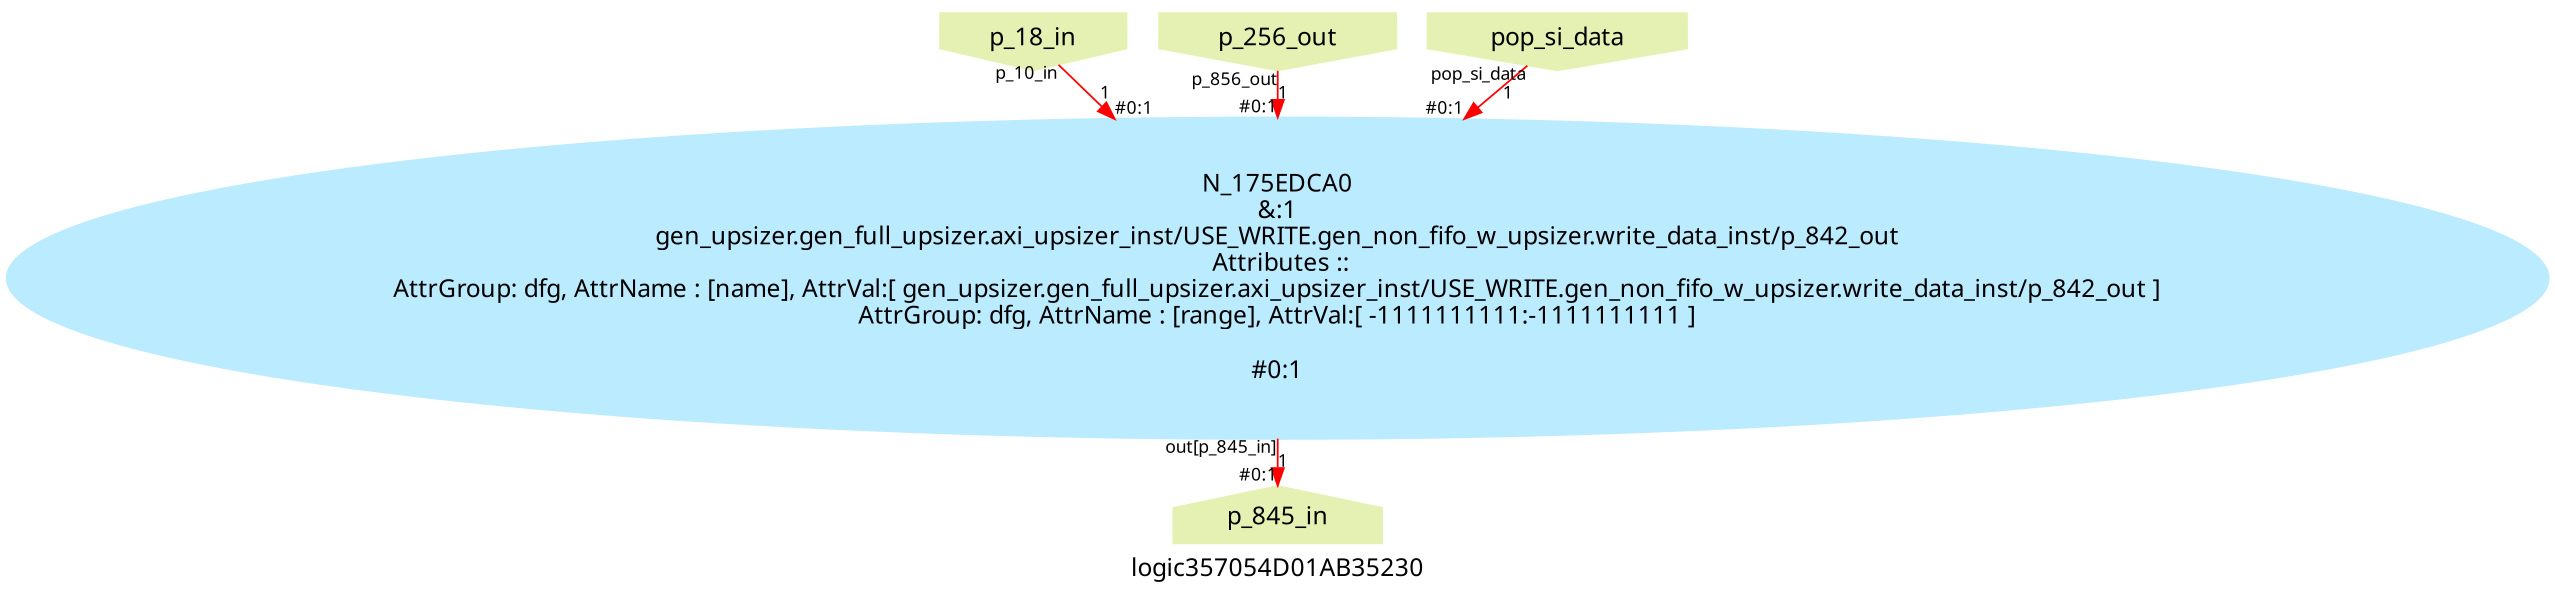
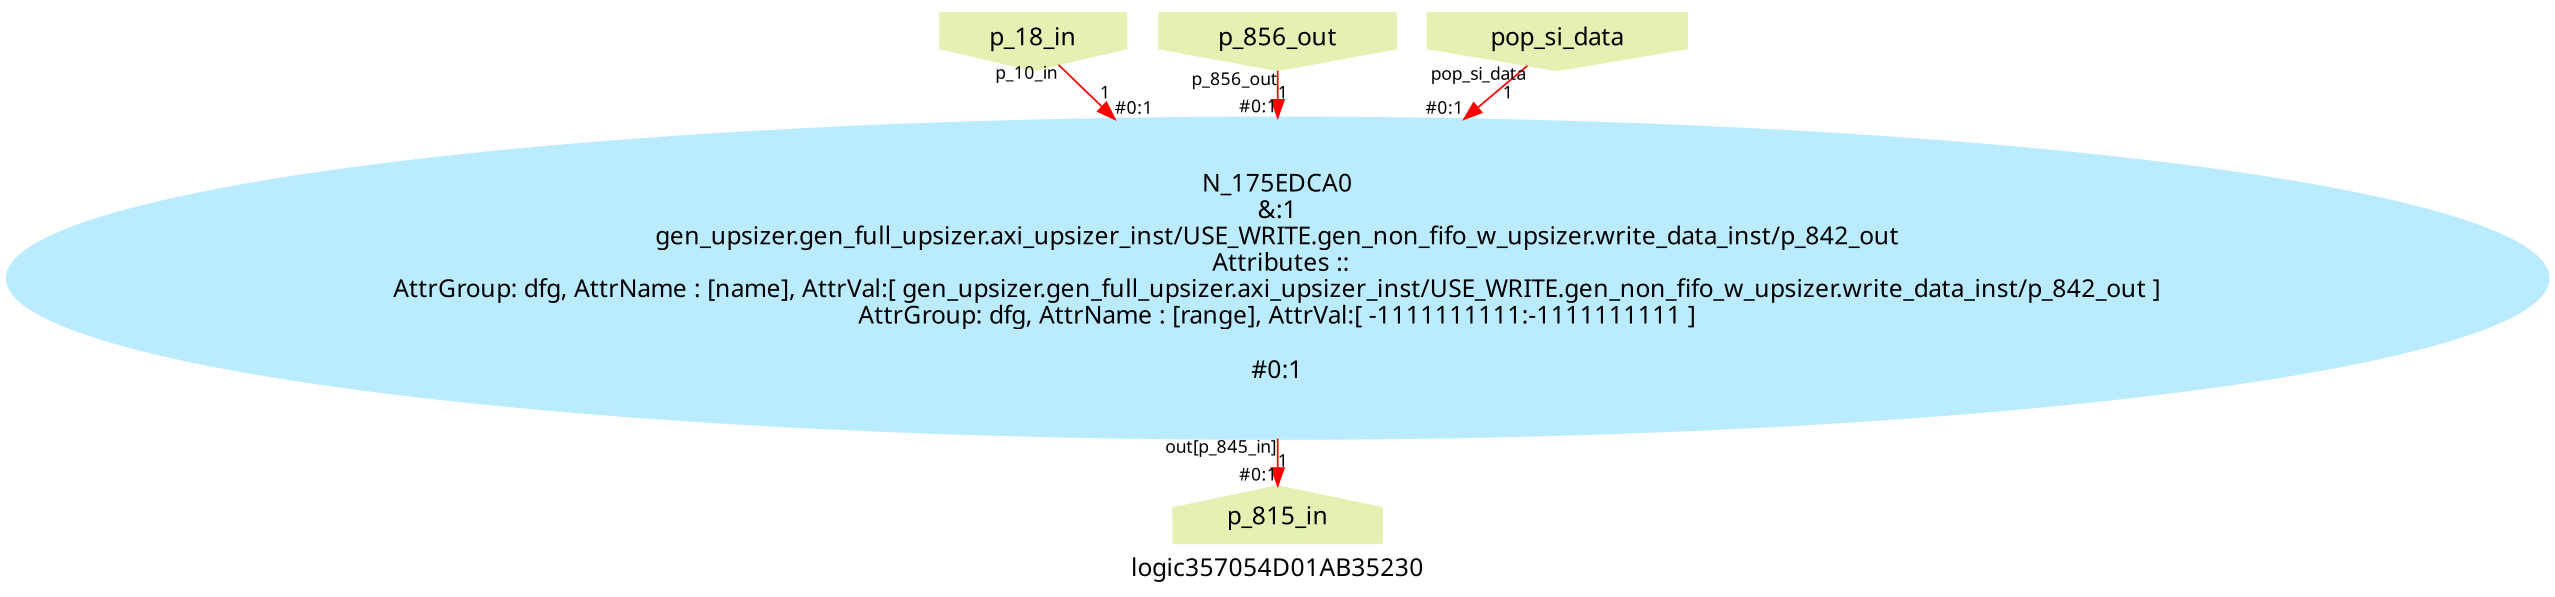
(1278, 39) -> (1278, 39)
(1278, 518) -> (1278, 518)
